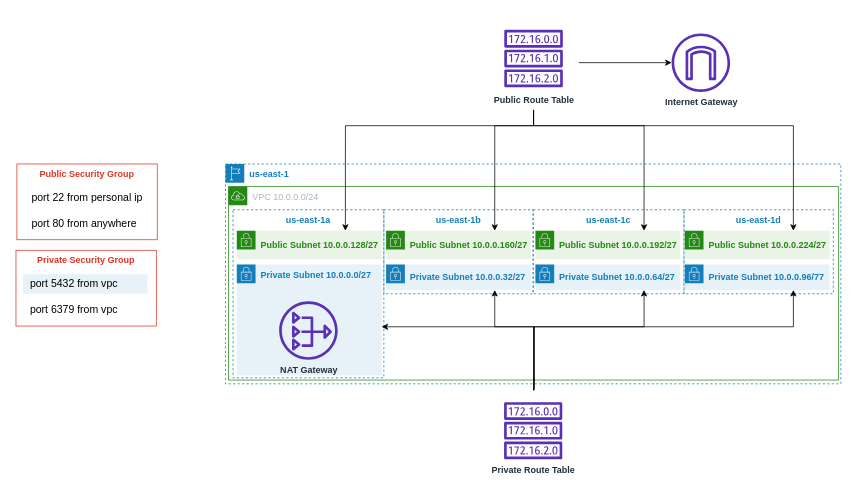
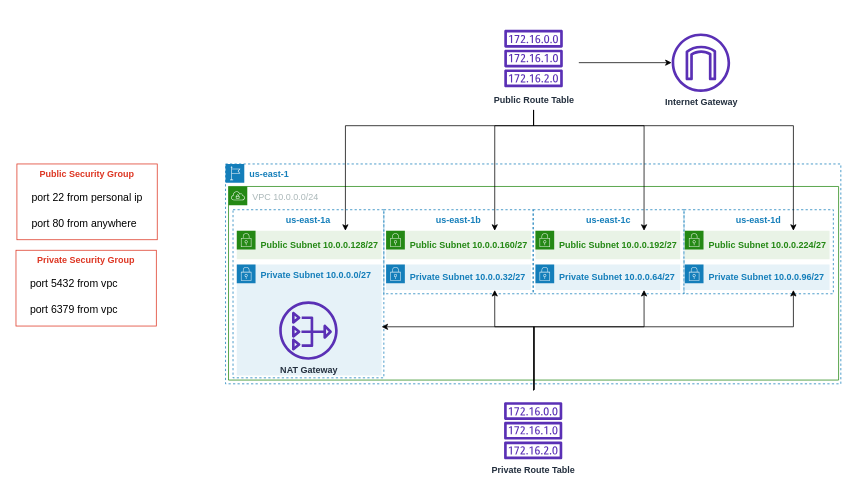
(769, 277) -> (769, 277)
(85, 284) -> (85, 284)
